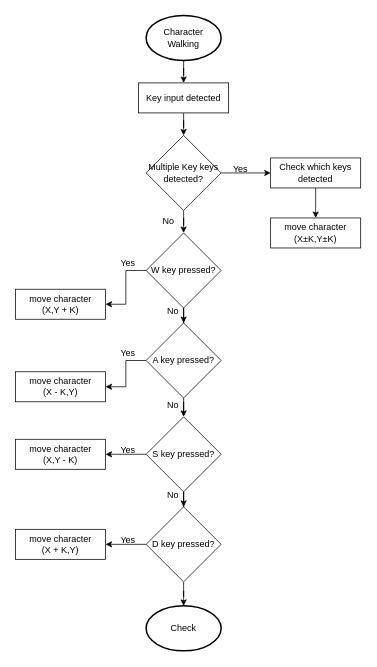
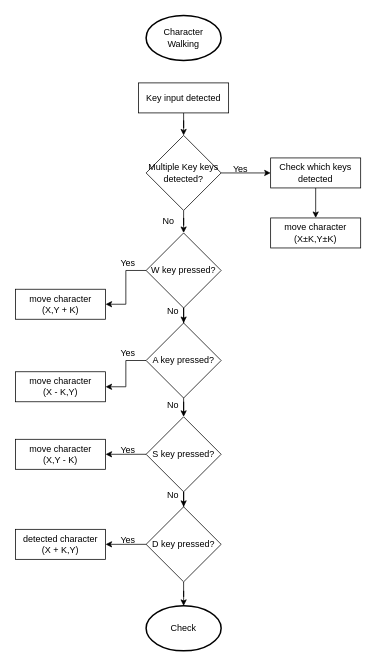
(183, 74) -> none
(60, 544) -> (60, 544)
